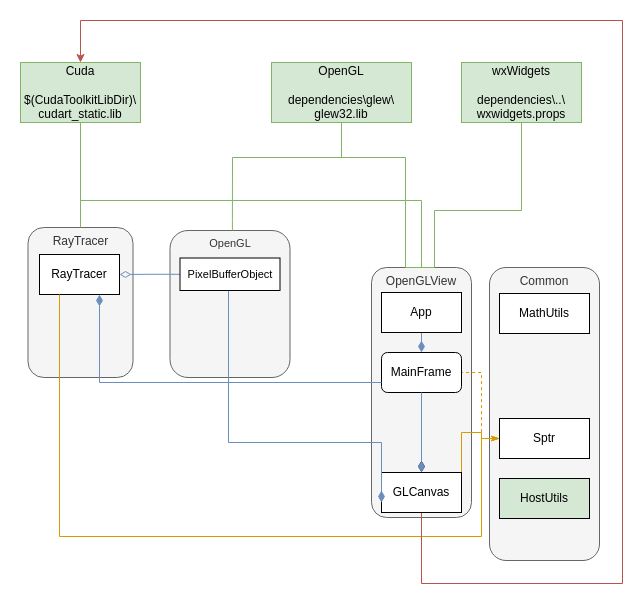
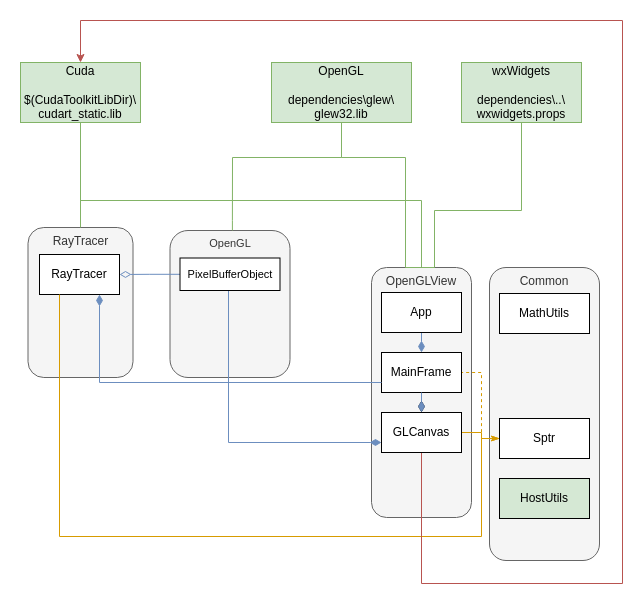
(422, 373) -> (422, 373)
(422, 493) -> (422, 433)
